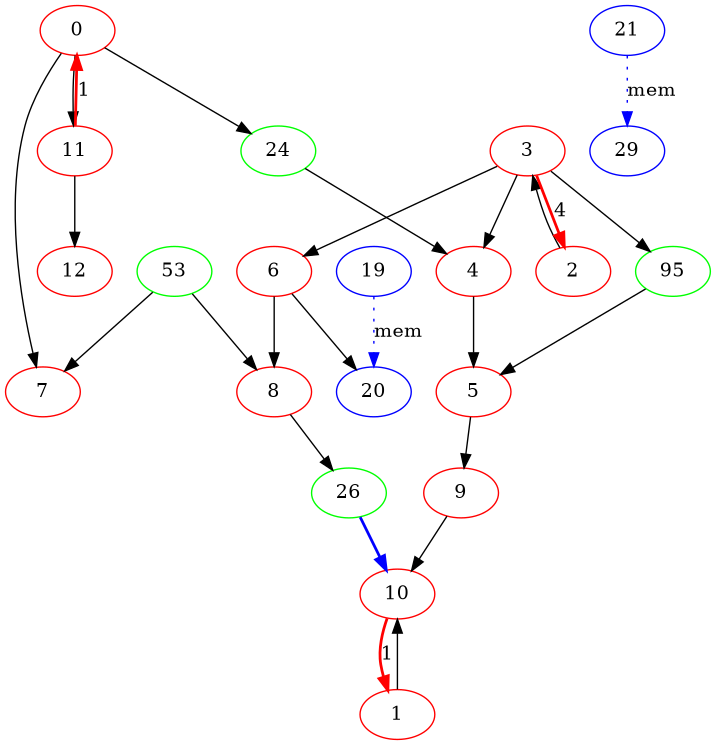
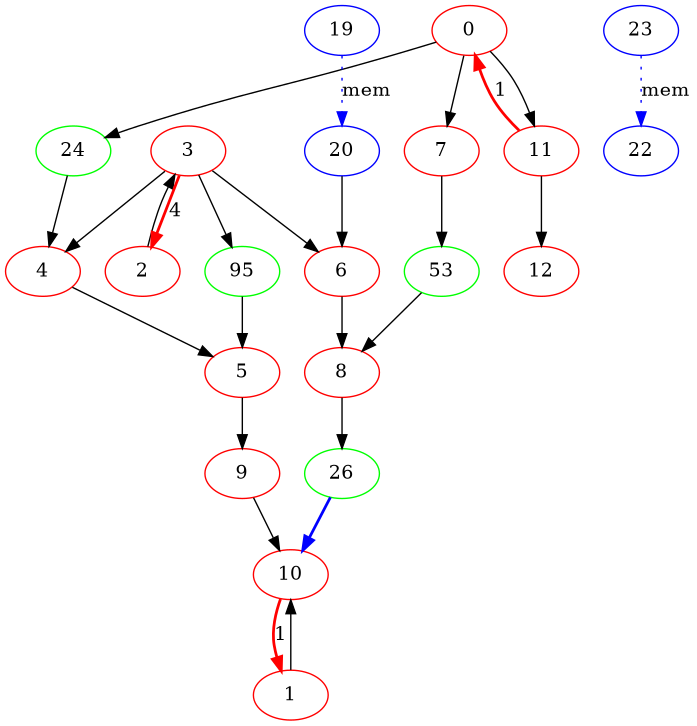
(627, 30) -> (641, 30)
(627, 151) -> (641, 151)
(320, 326) -> (342, 204)
(114, 327) -> (442, 204)
